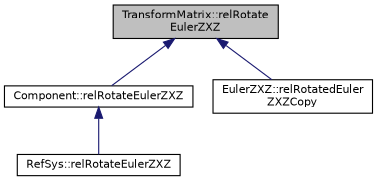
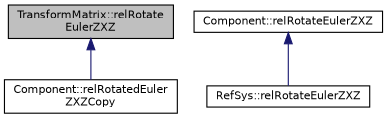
(139, 66) -> none
(293, 96) -> (91, 96)
